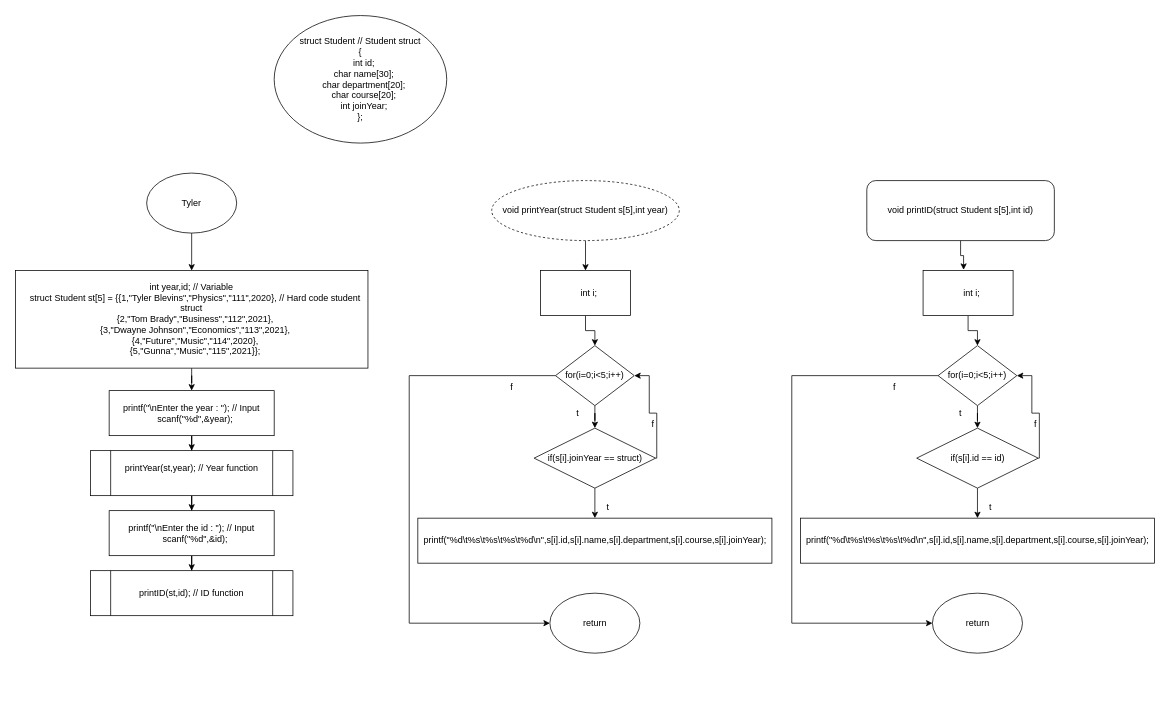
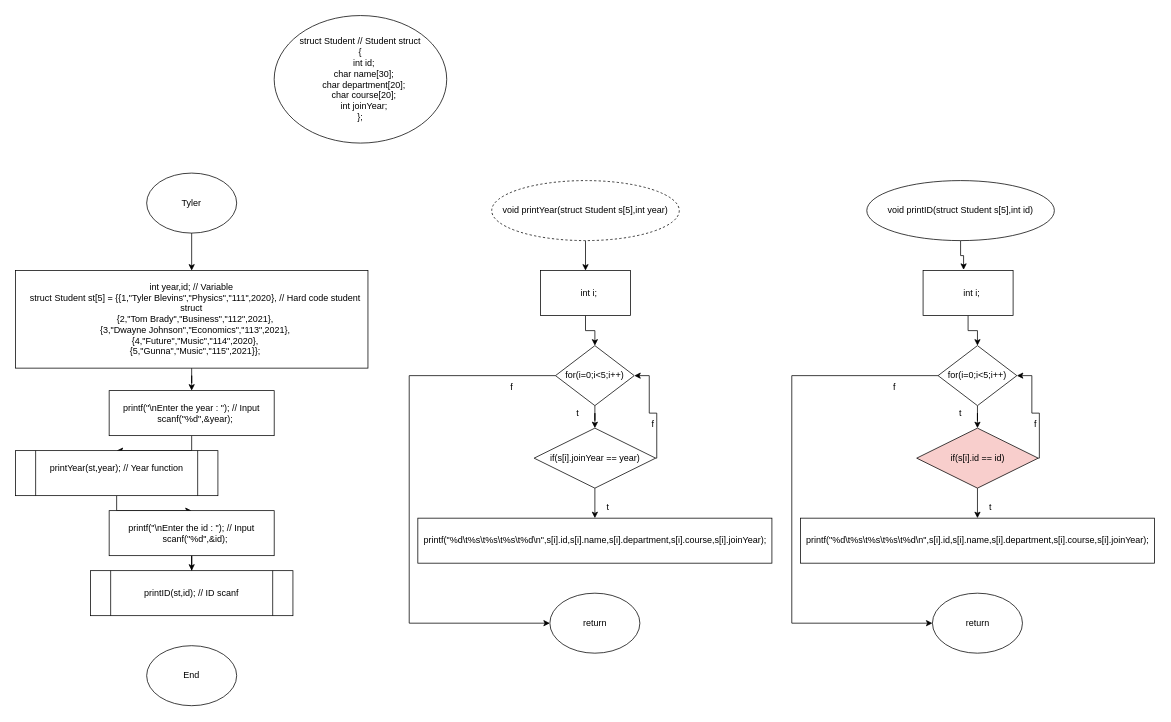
(960, 210) -> (960, 210)
(595, 458) -> (595, 458)
(977, 458) -> (977, 458)
(192, 473) -> (117, 473)
(192, 593) -> (192, 593)
none -> (192, 675)
